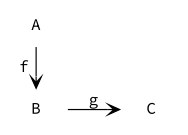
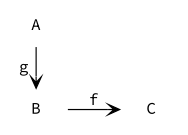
(24, 68) -> (24, 68)
(94, 101) -> (94, 101)
